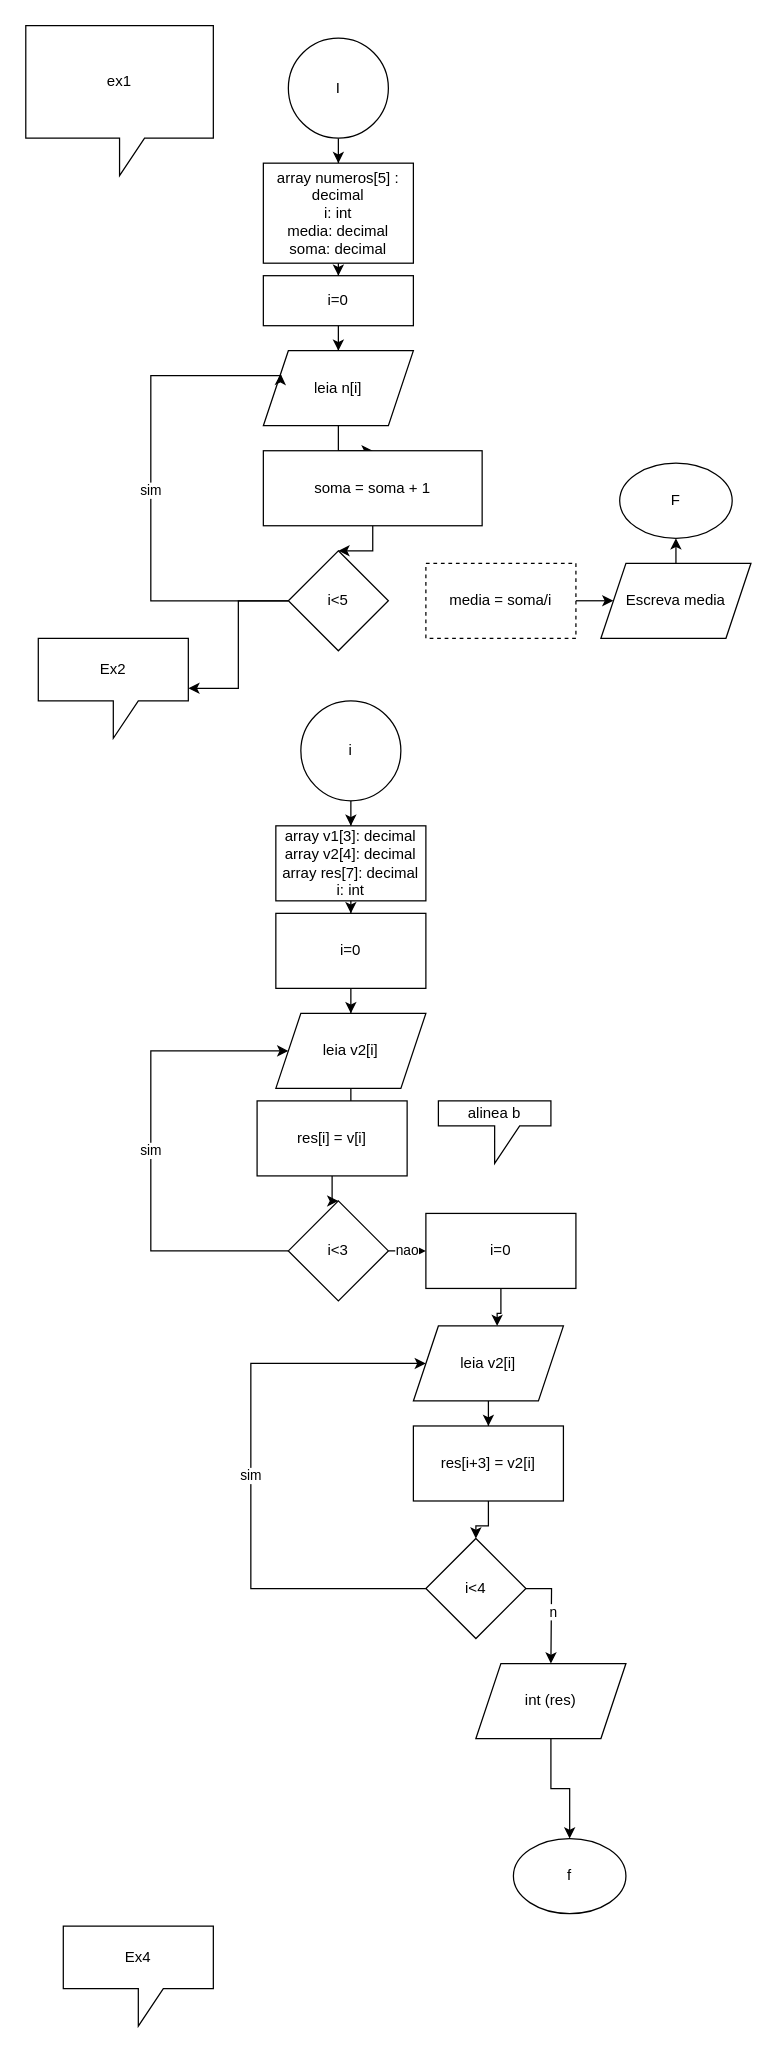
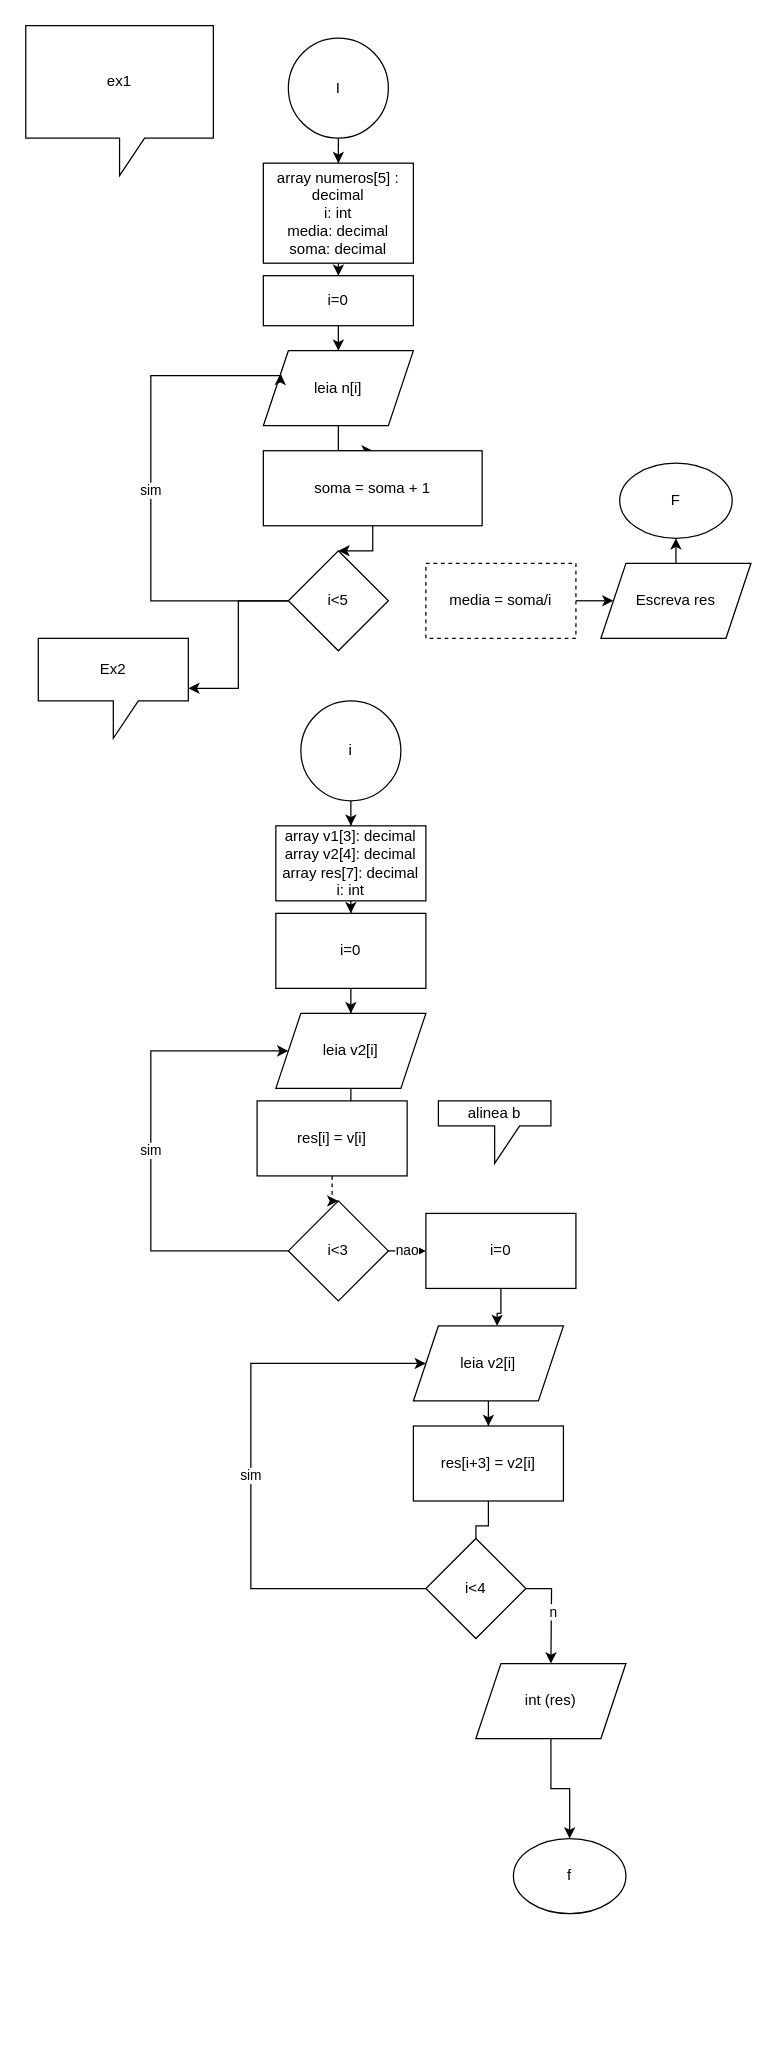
(676, 601) -> (676, 601)
(332, 1188) -> (332, 1188)
(477, 1526) -> (476, 1528)
(138, 1976) -> none
